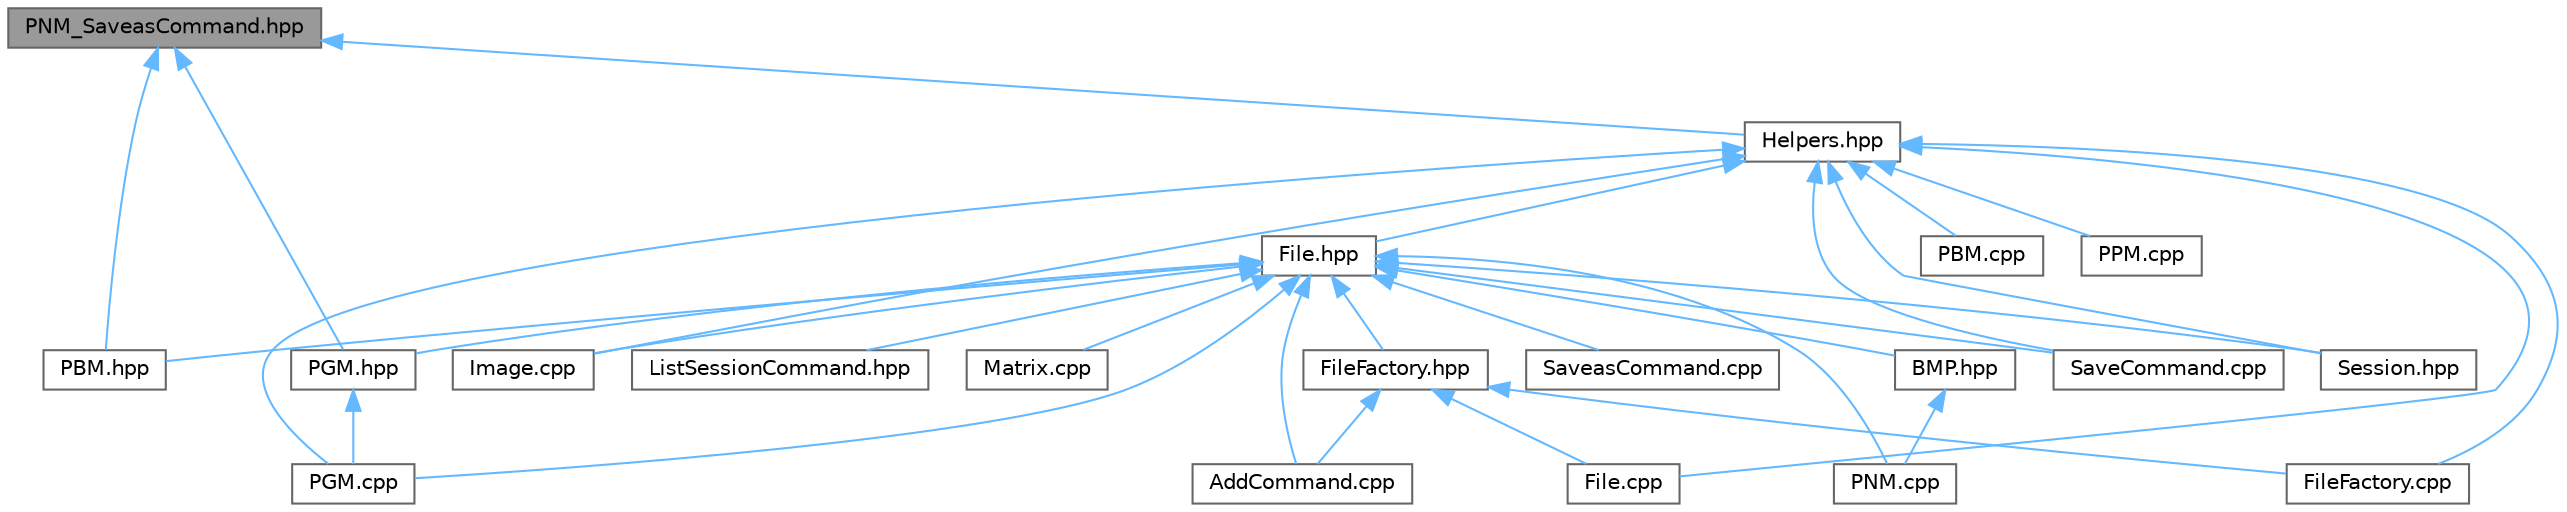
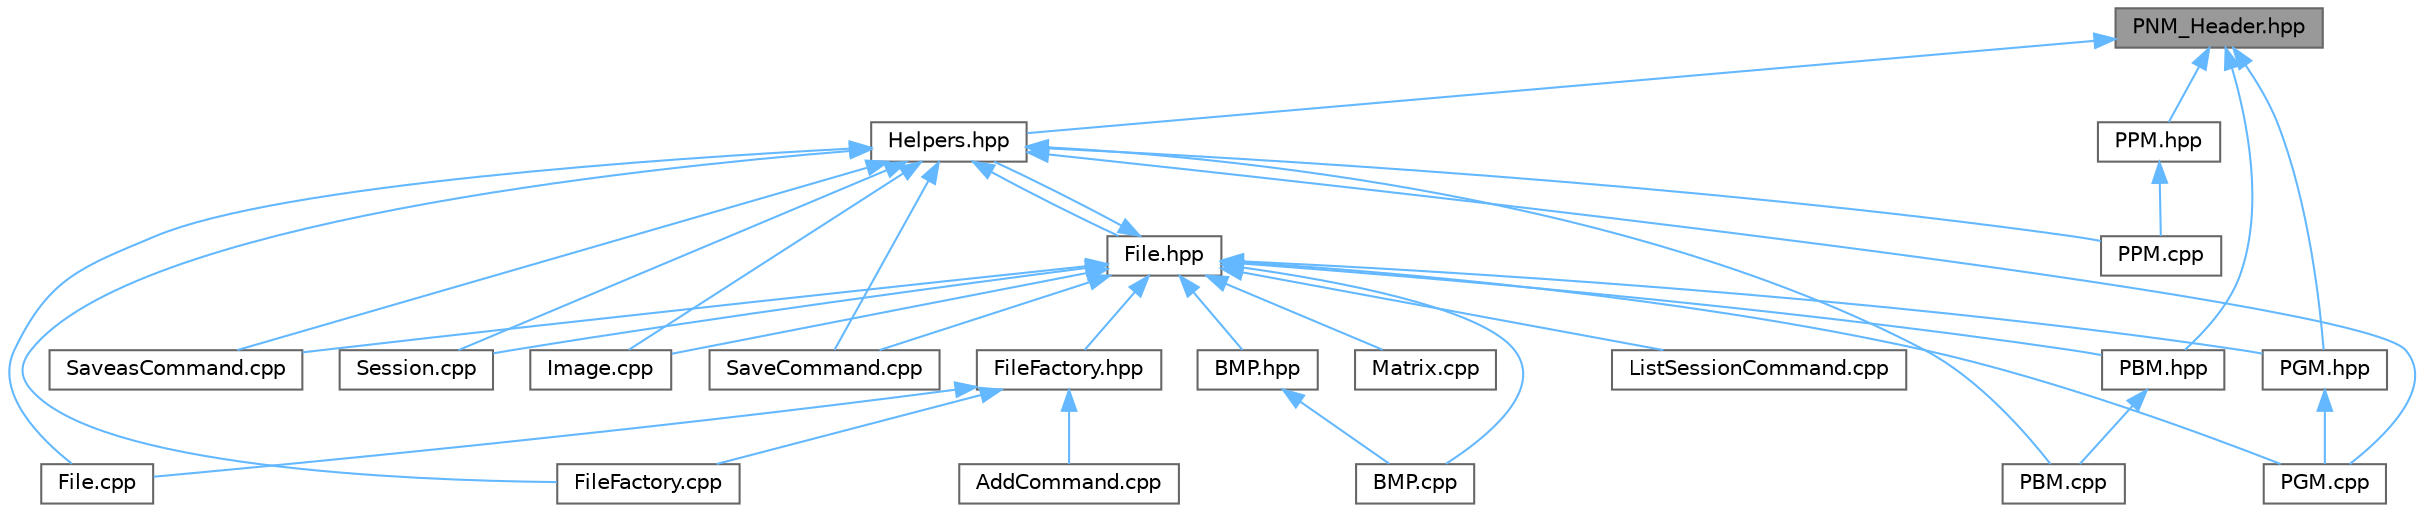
(165, 28) -> (2219, 28)
none -> (2159, 142)
none -> (552, 259)
(780, 370) -> (1759, 370)
(2399, 370) -> (416, 370)
(1281, 379) -> (1058, 193)
none -> (2106, 435)
(1895, 484) -> (1415, 484)
